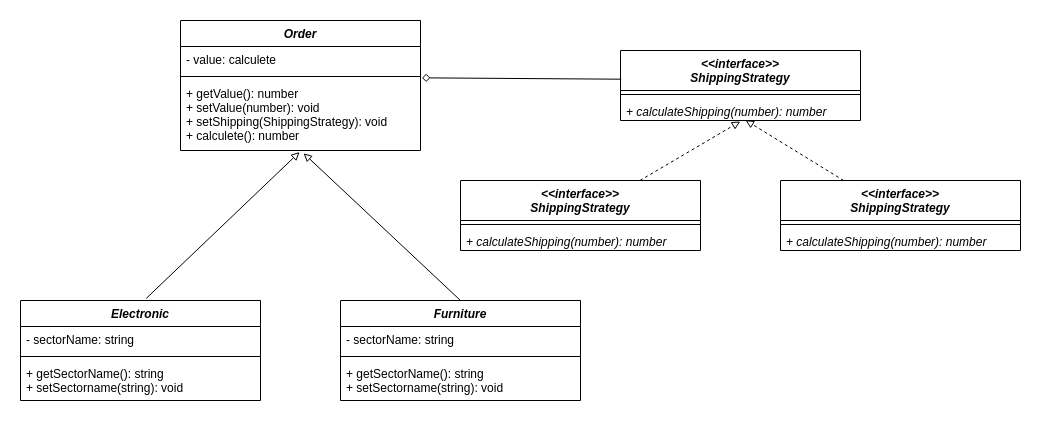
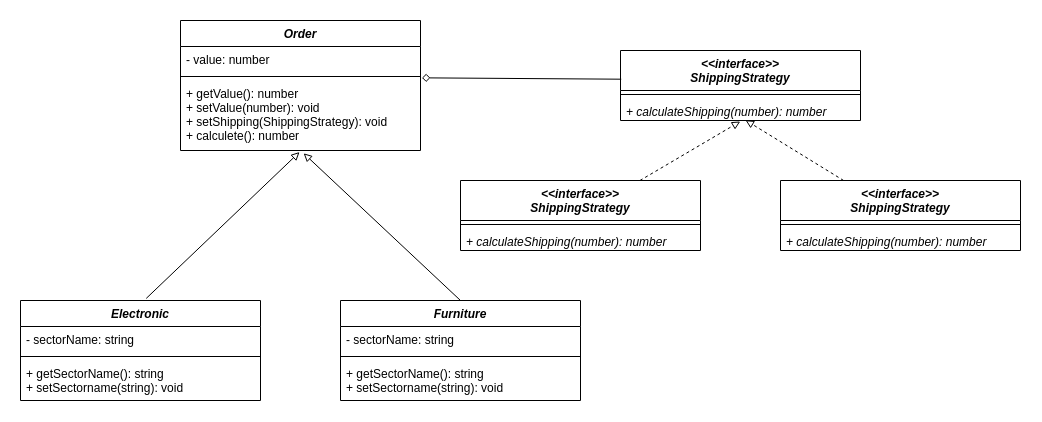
(237, 60) -> (230, 60)
